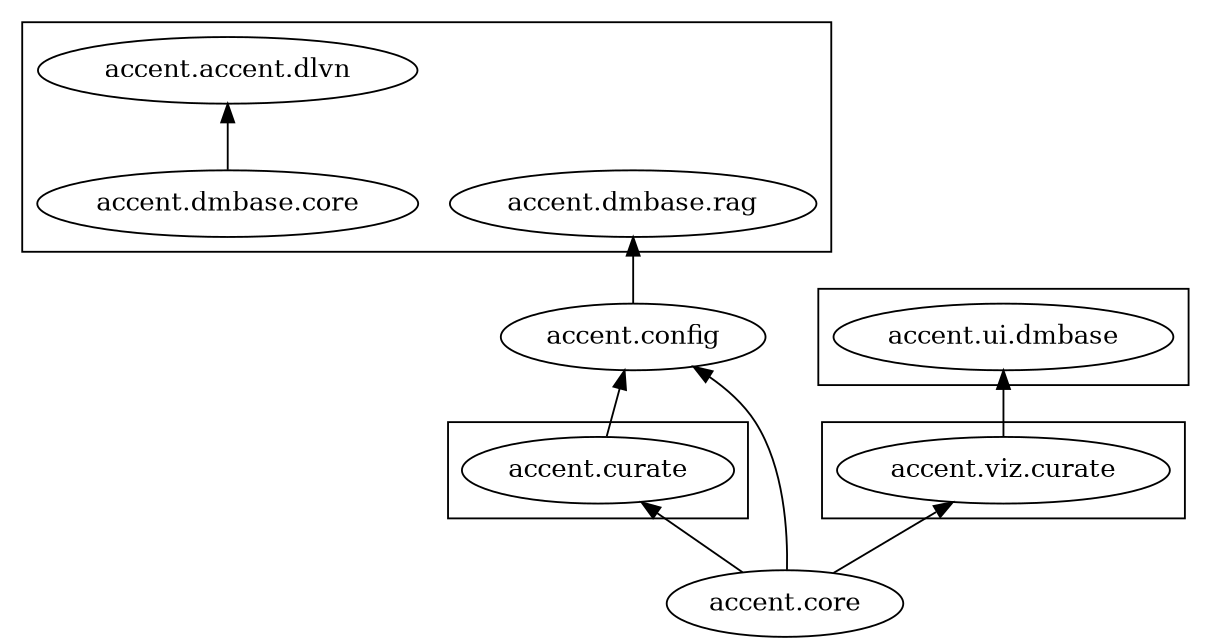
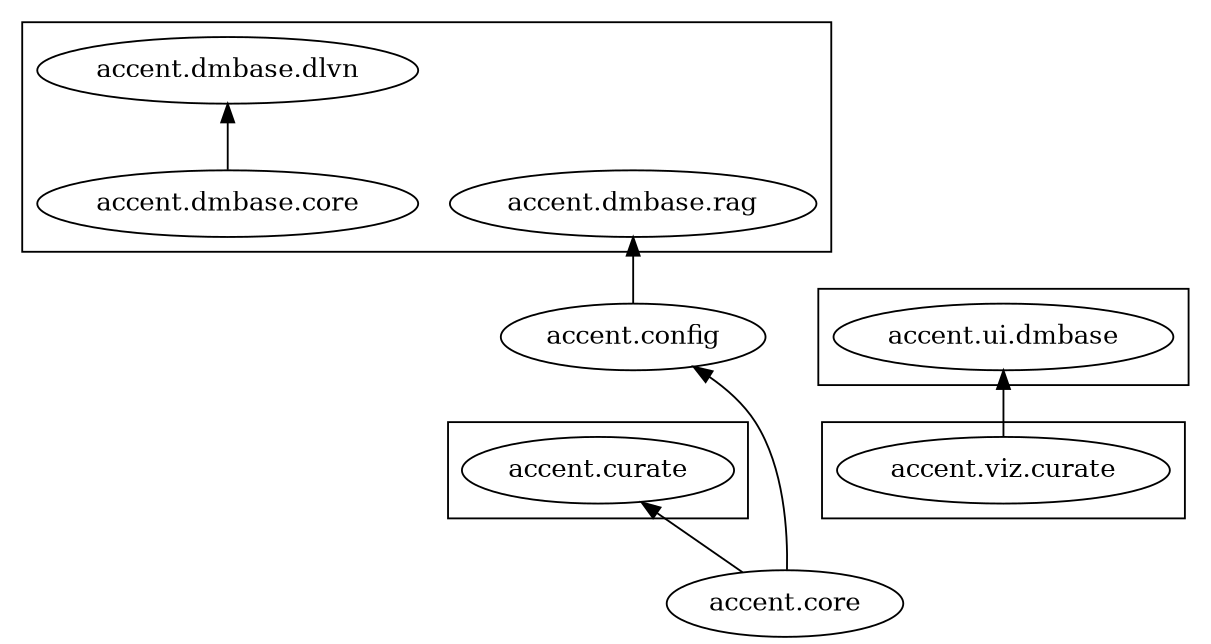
(228, 70) -> (228, 70)
(614, 410) -> none
(885, 542) -> none
